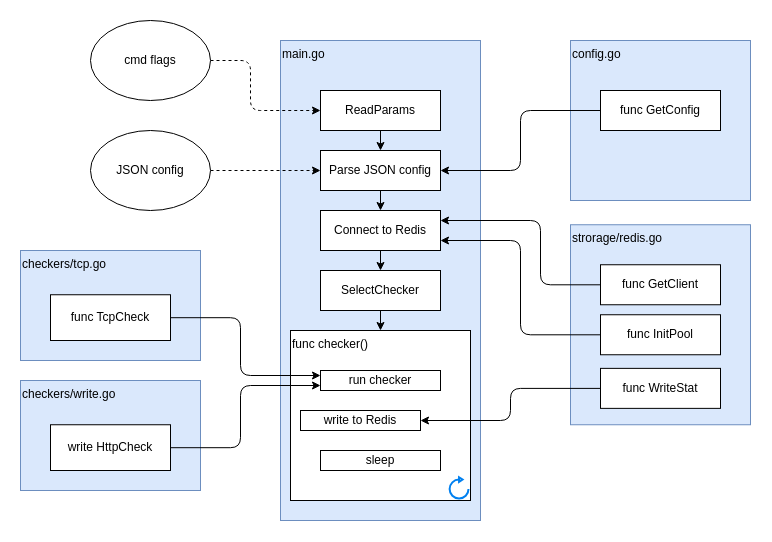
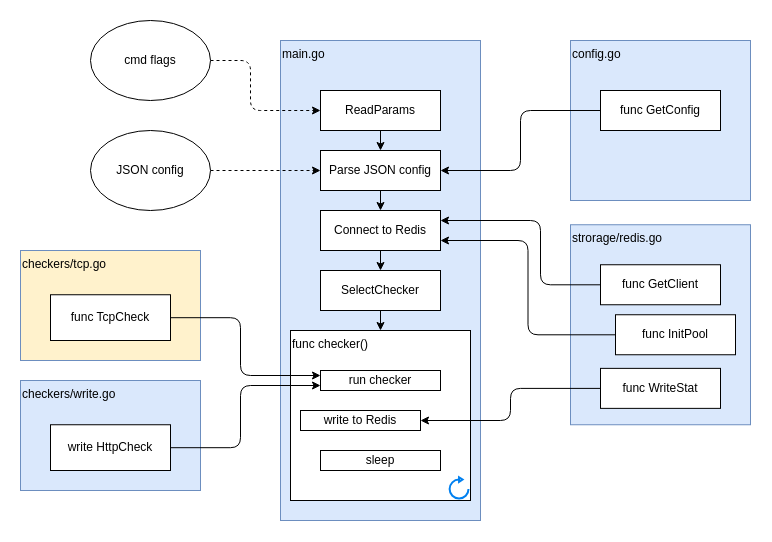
(71, 265) -> (71, 265)
(661, 335) -> (676, 335)
